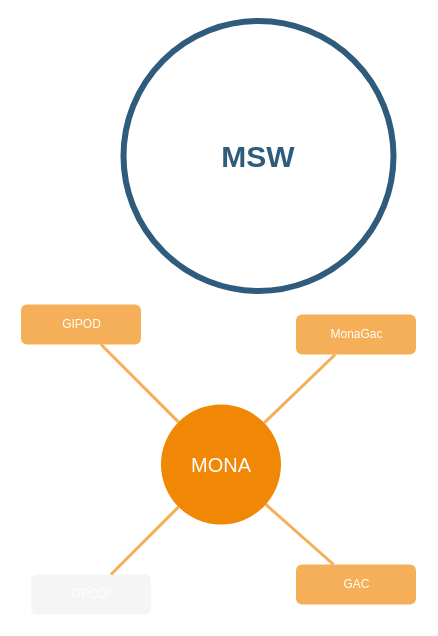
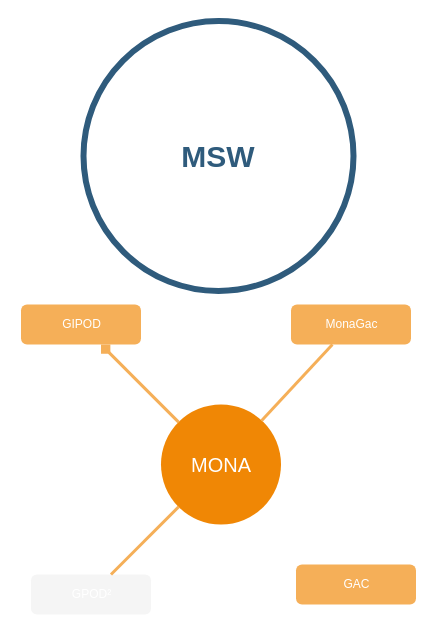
(259, 156) -> (219, 156)
(356, 335) -> (351, 325)
(105, 349) -> (109, 352)
(300, 534) -> none
